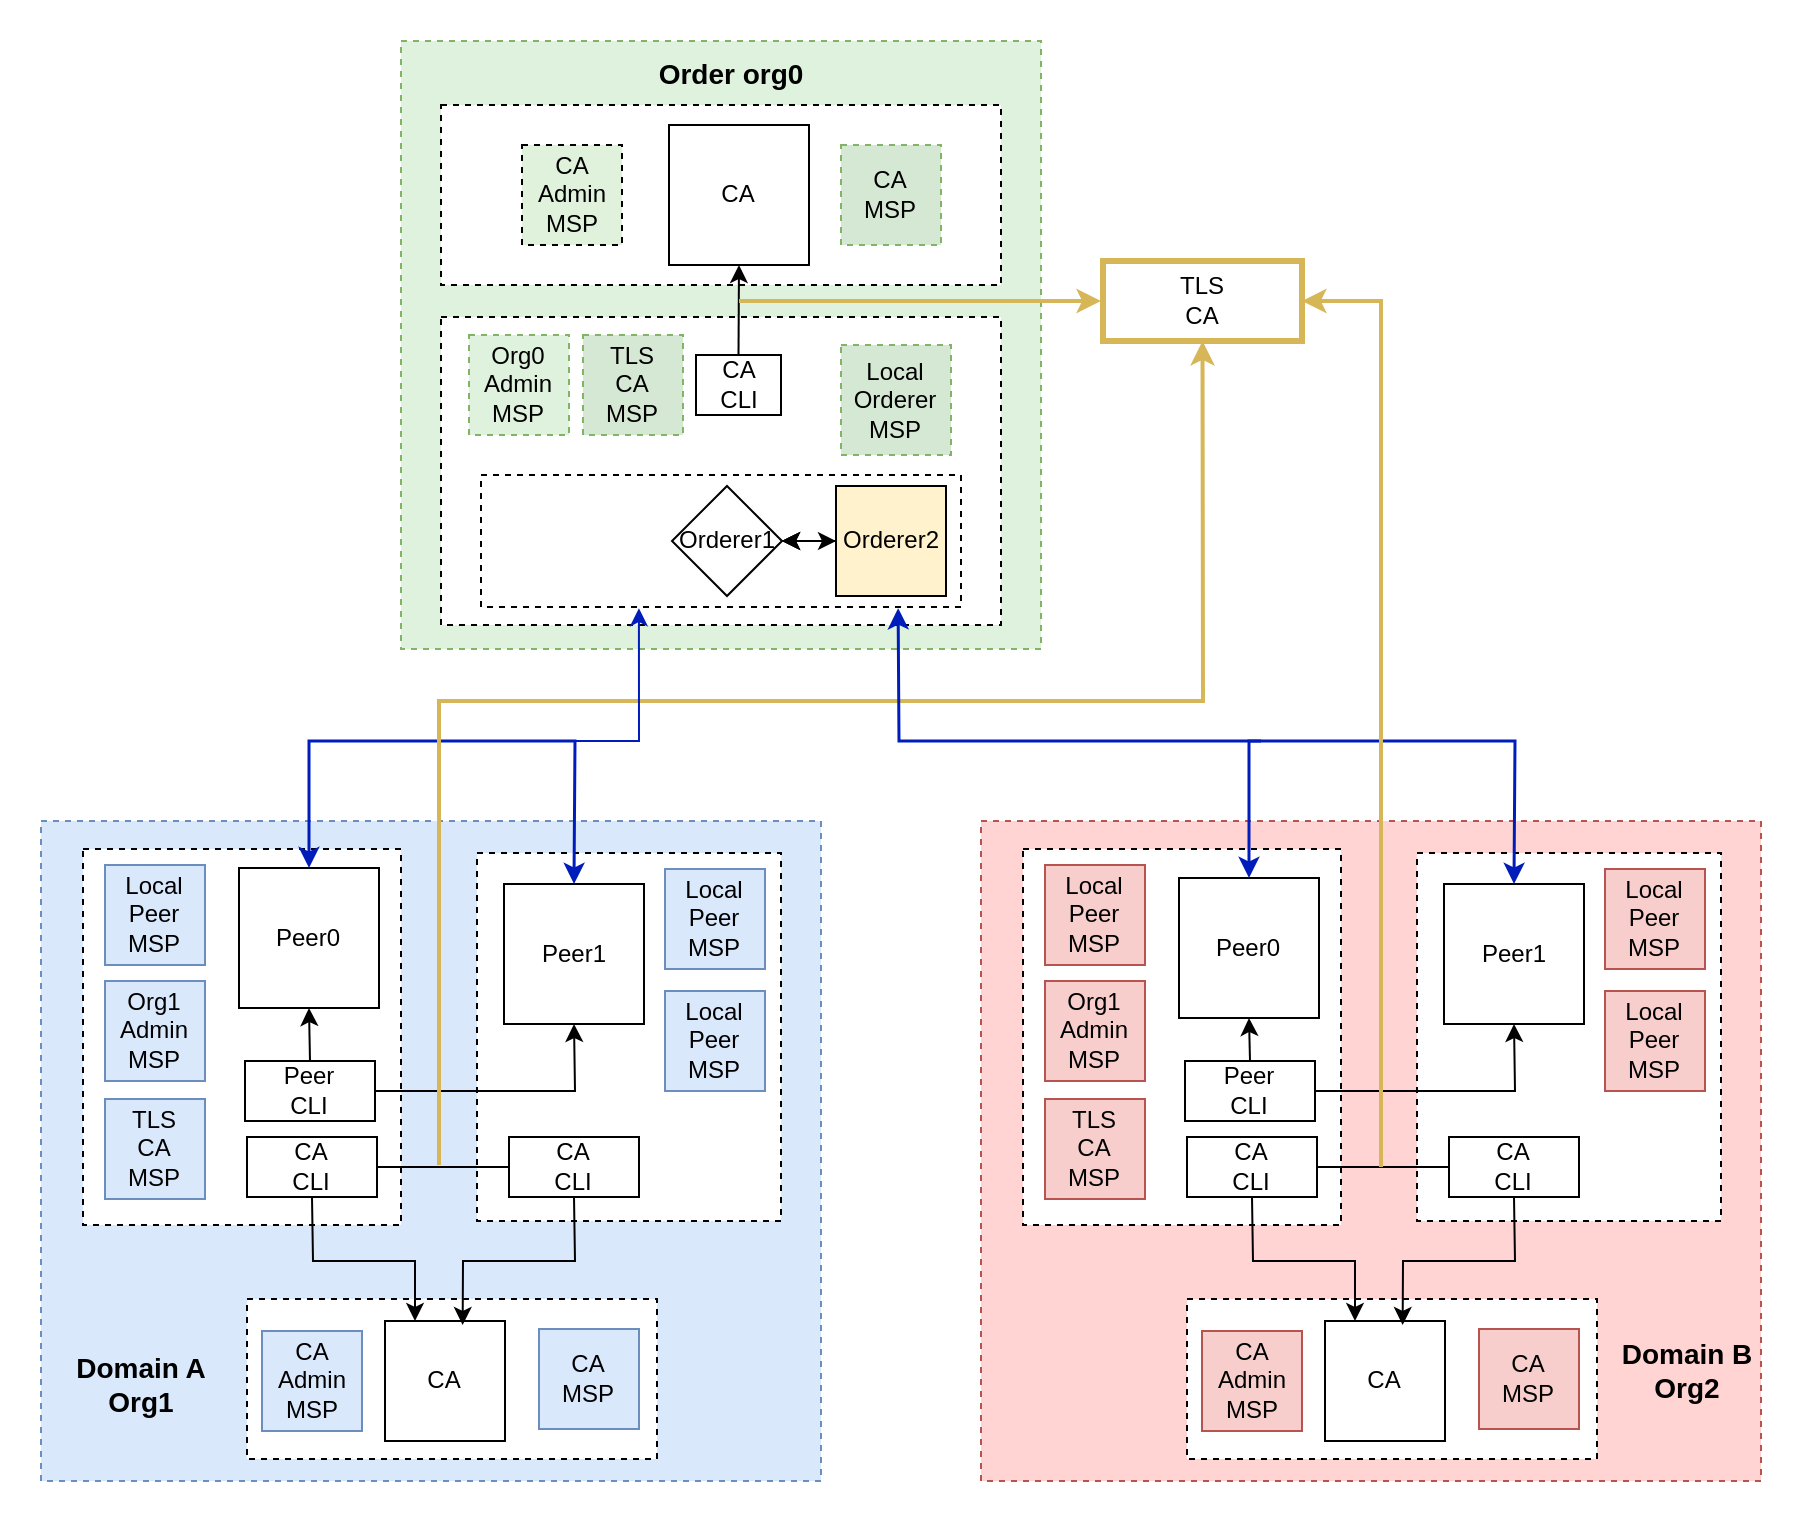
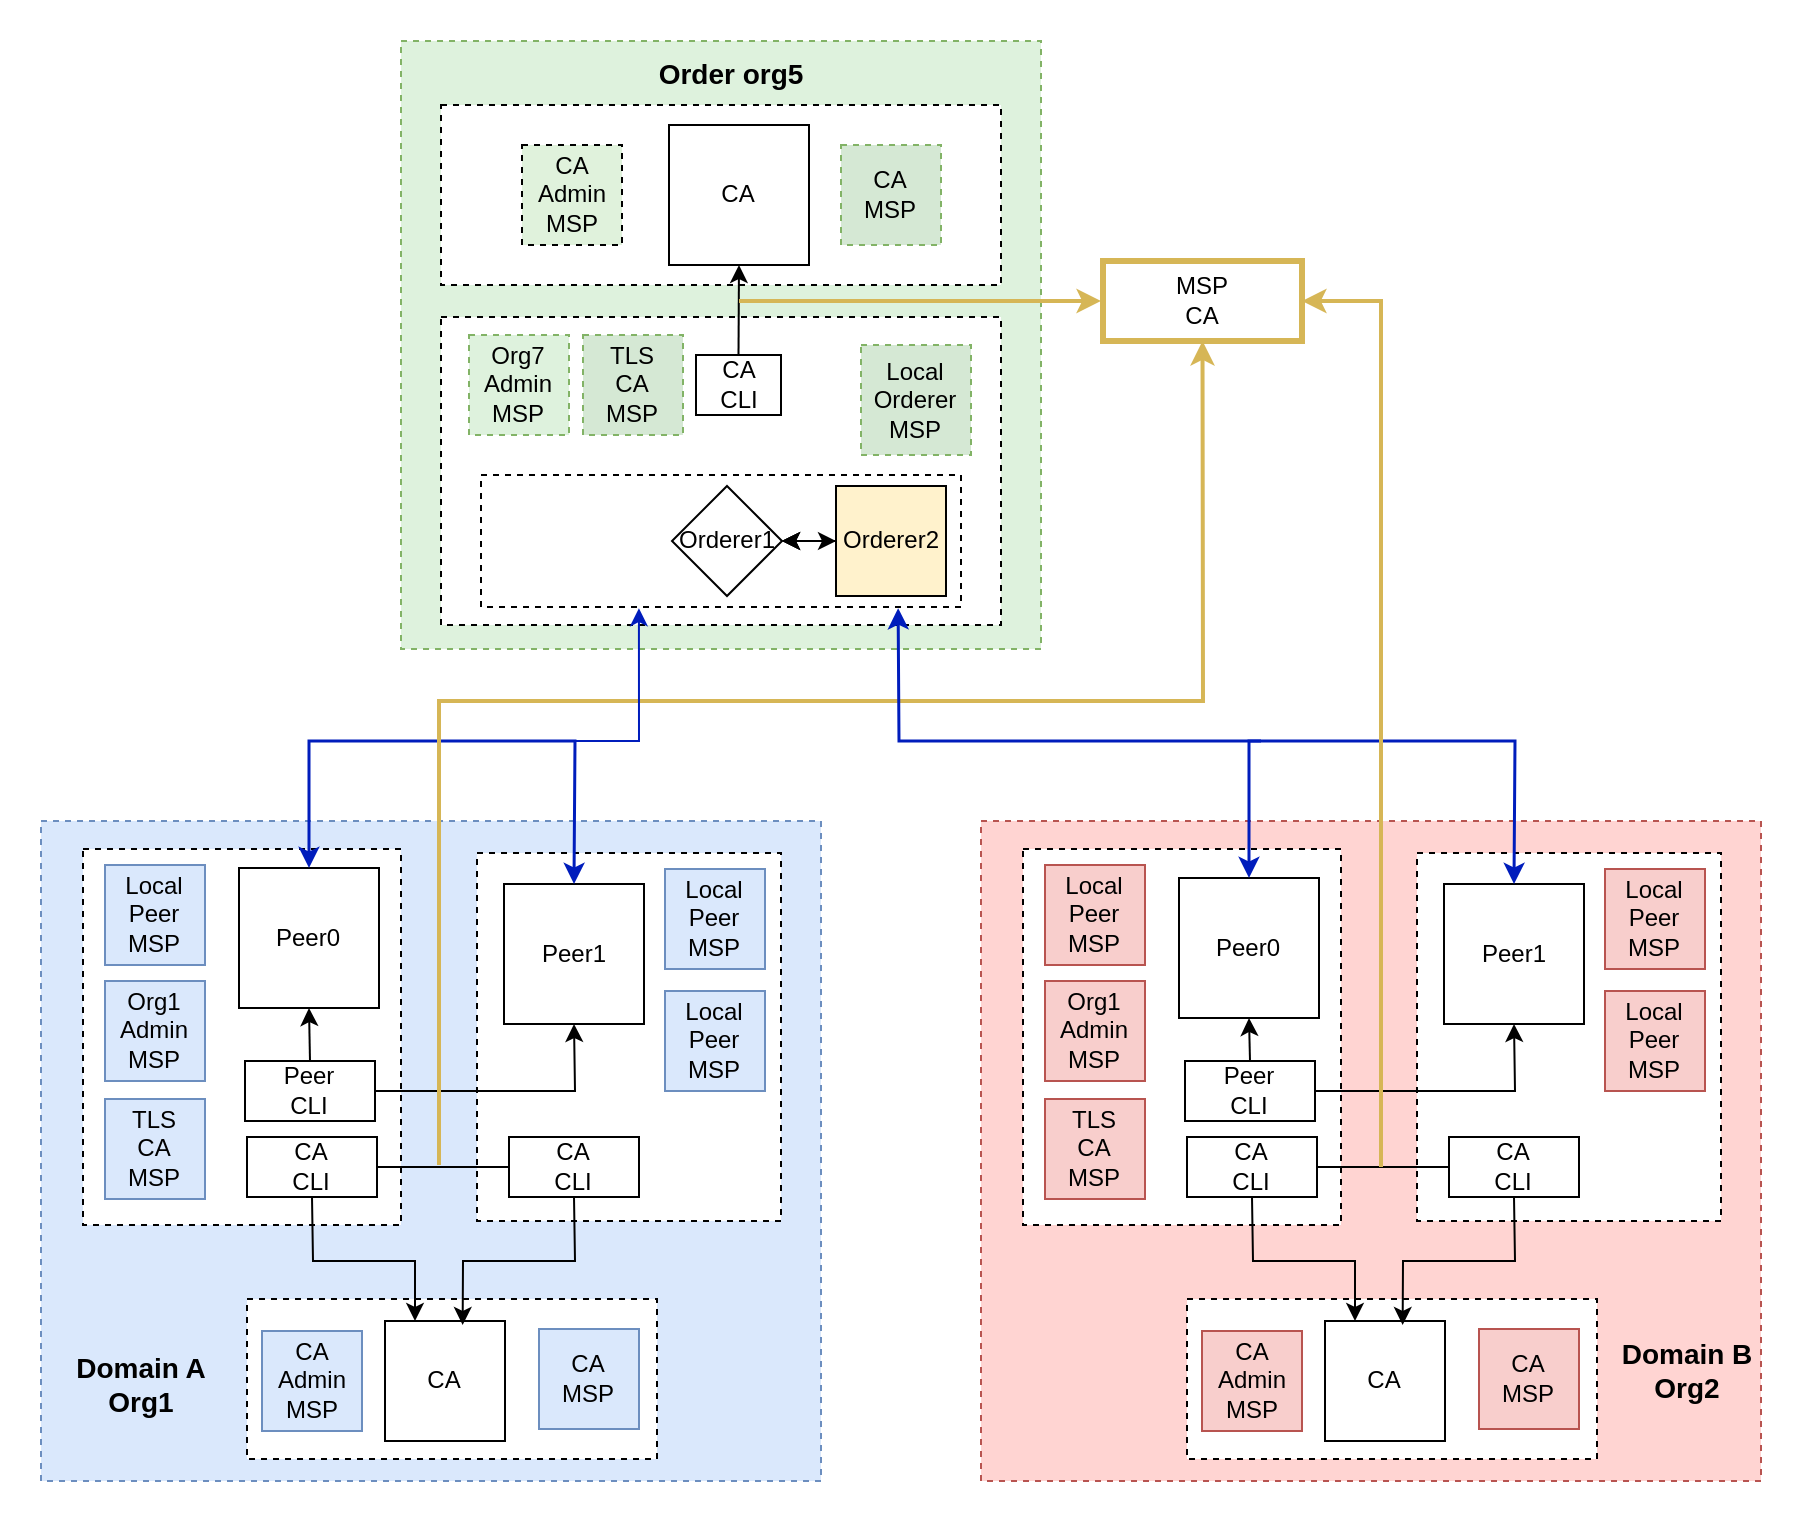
(732, 75) -> (732, 75)
(1203, 301) -> (1203, 301)
(519, 385) -> (519, 385)
(896, 400) -> (916, 400)
